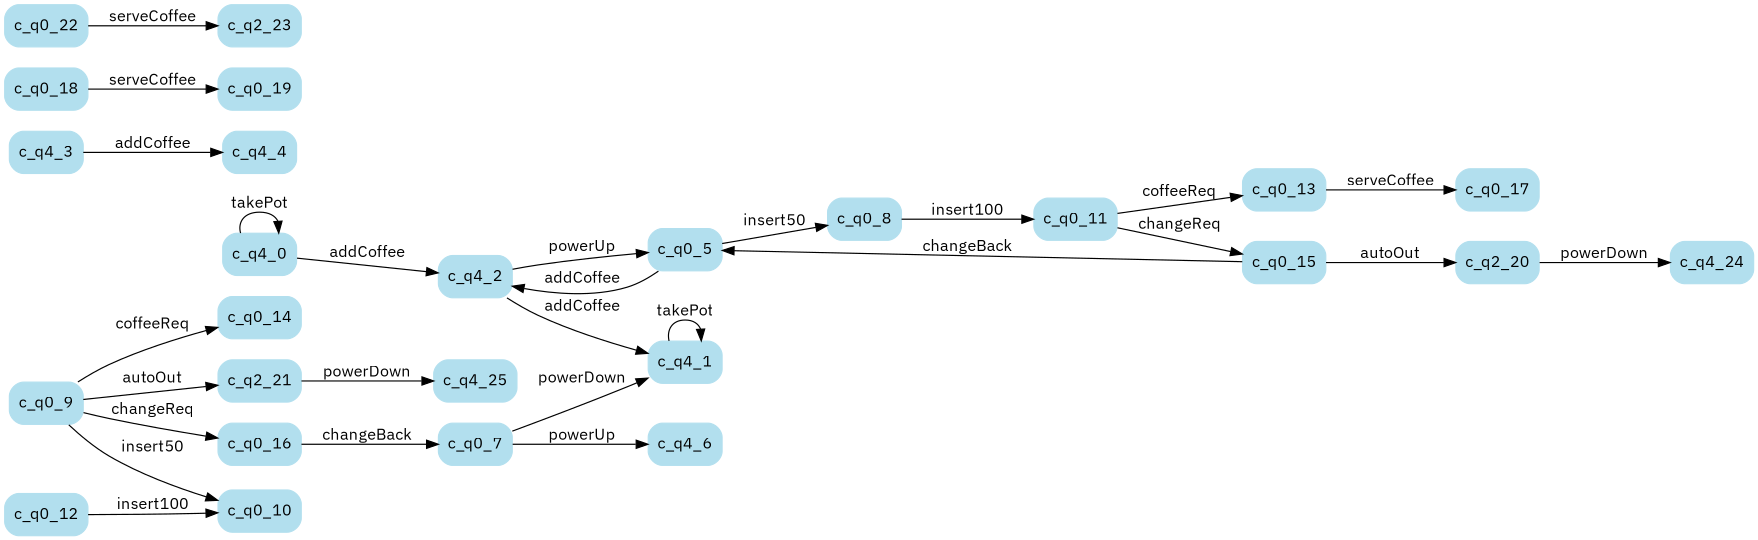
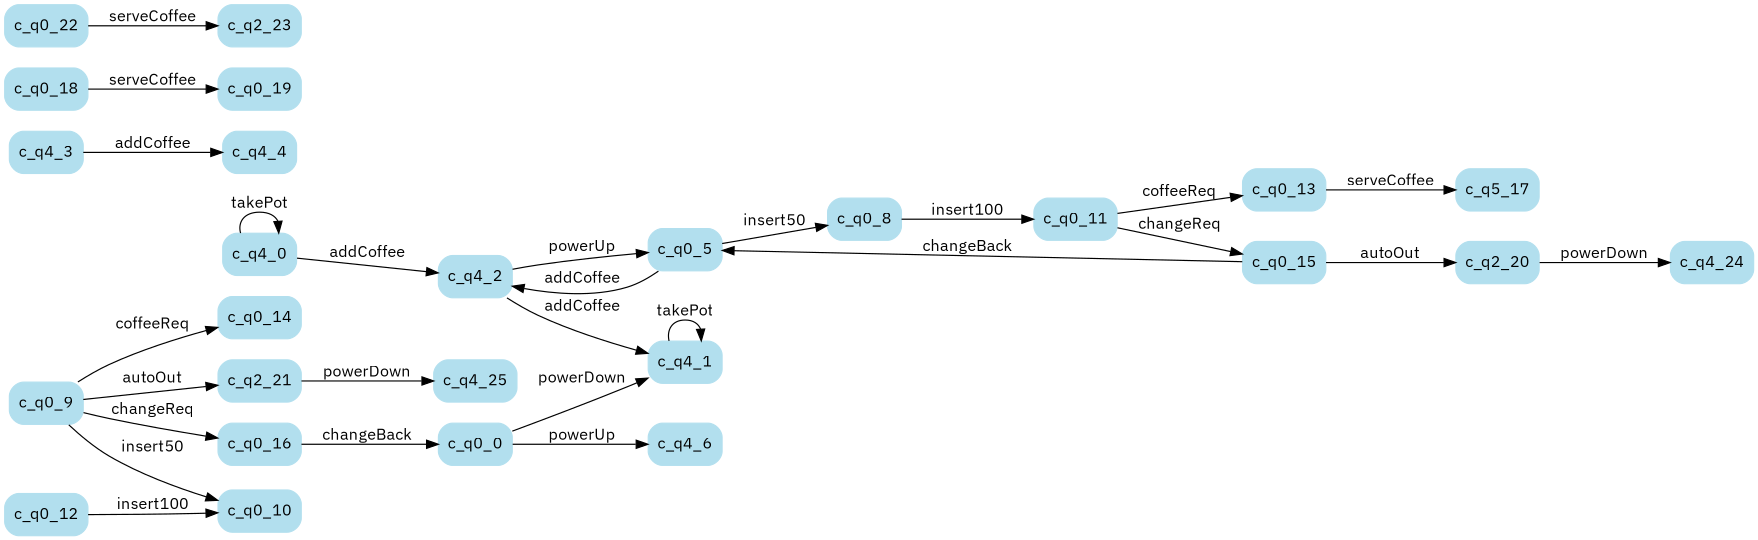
(1498, 190) -> (1498, 190)
(475, 444) -> (475, 444)
